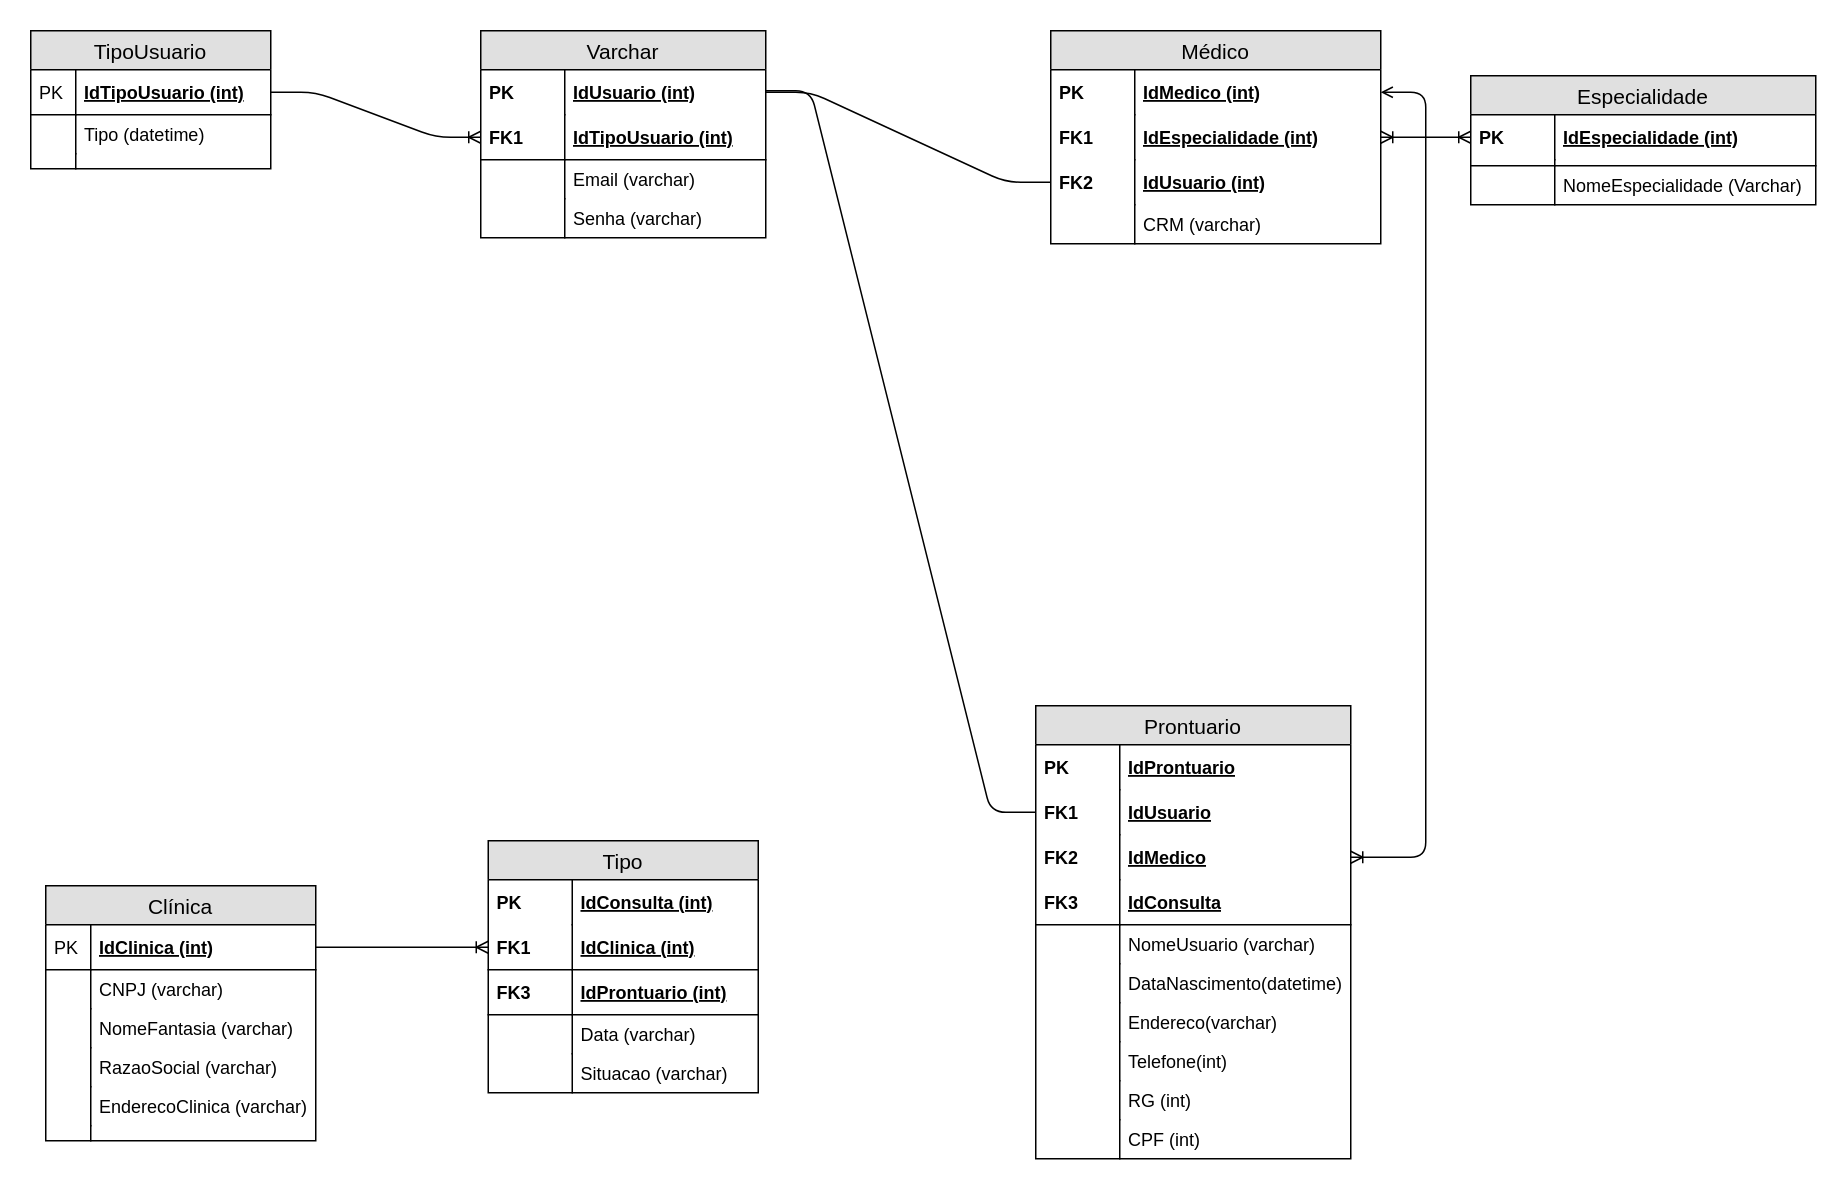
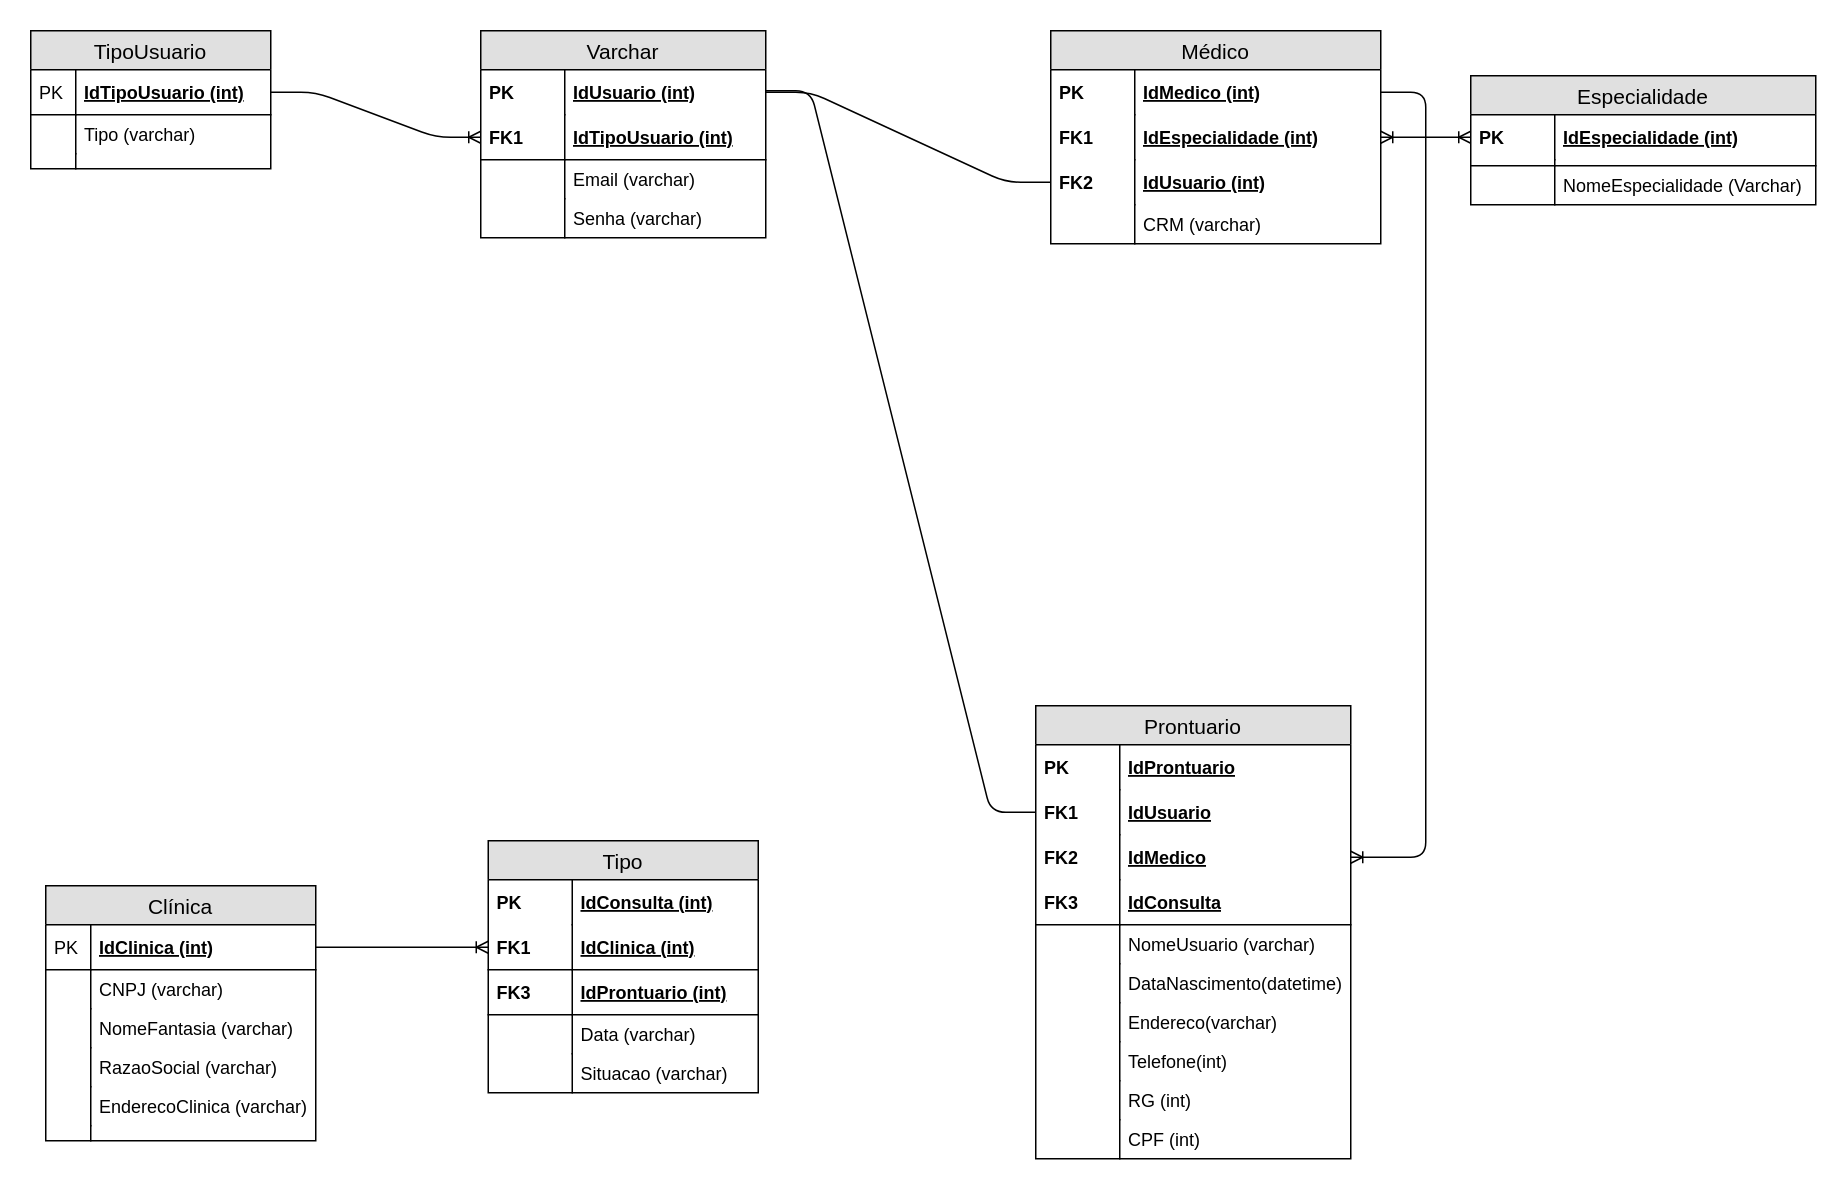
(1387, 92) -> (1387, 92)
(153, 135) -> (150, 135)
